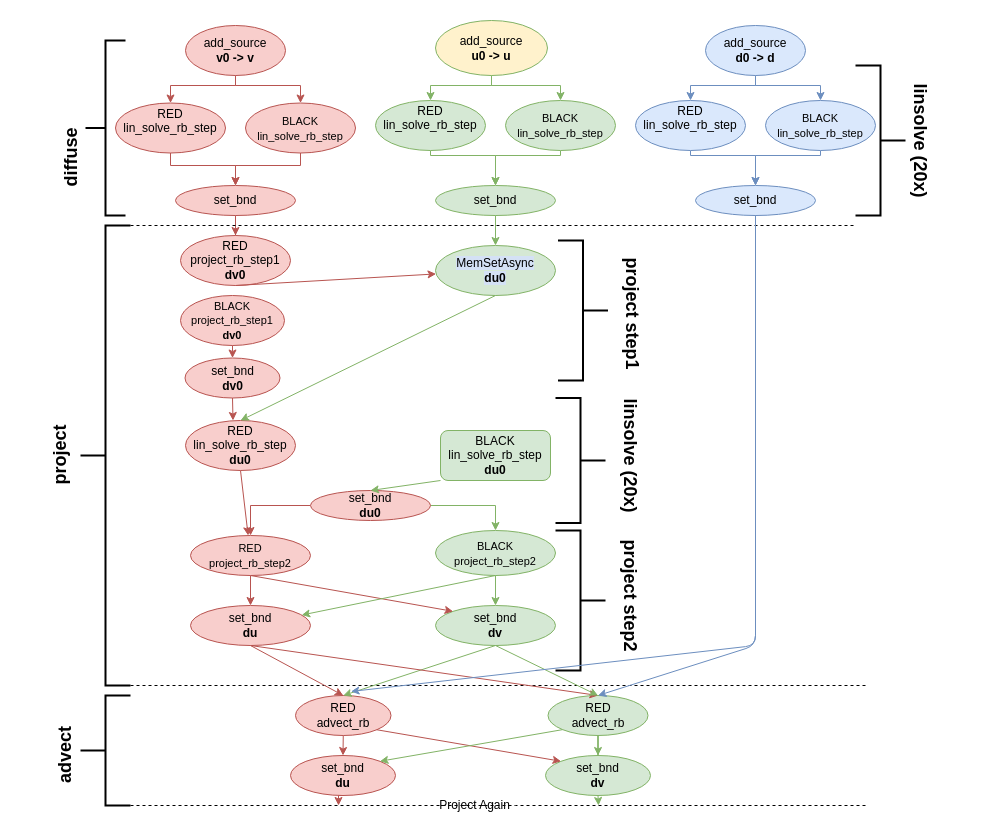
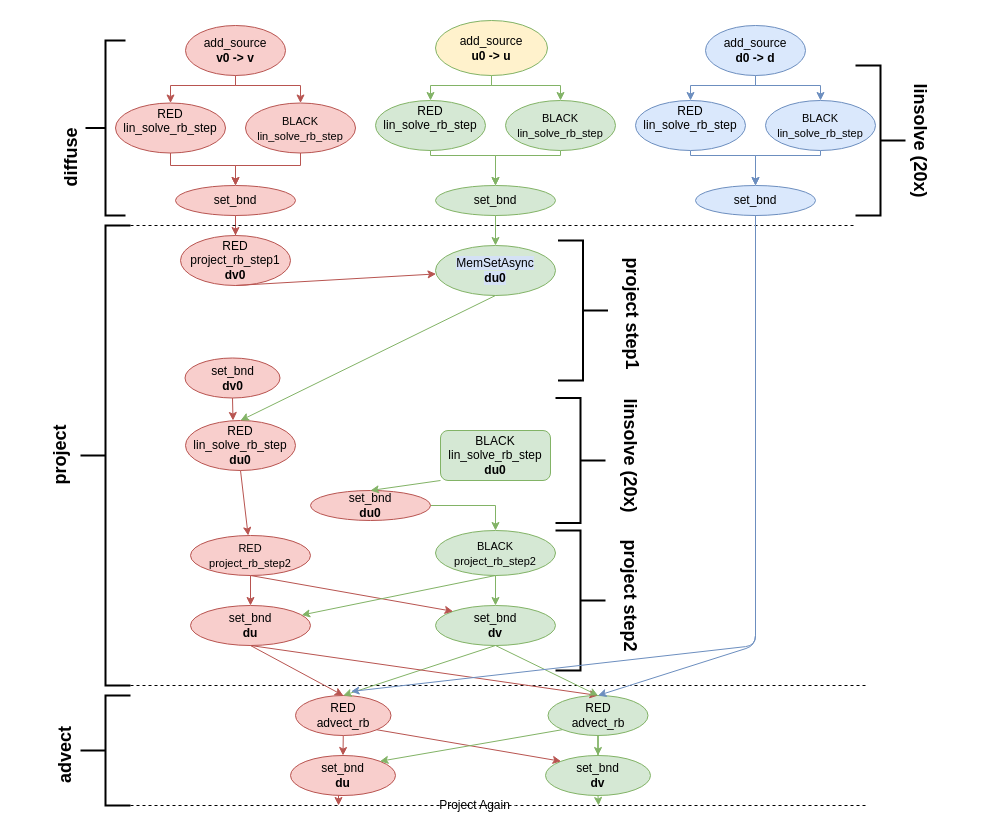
(233, 321) -> none
(233, 349) -> none
(270, 506) -> none
